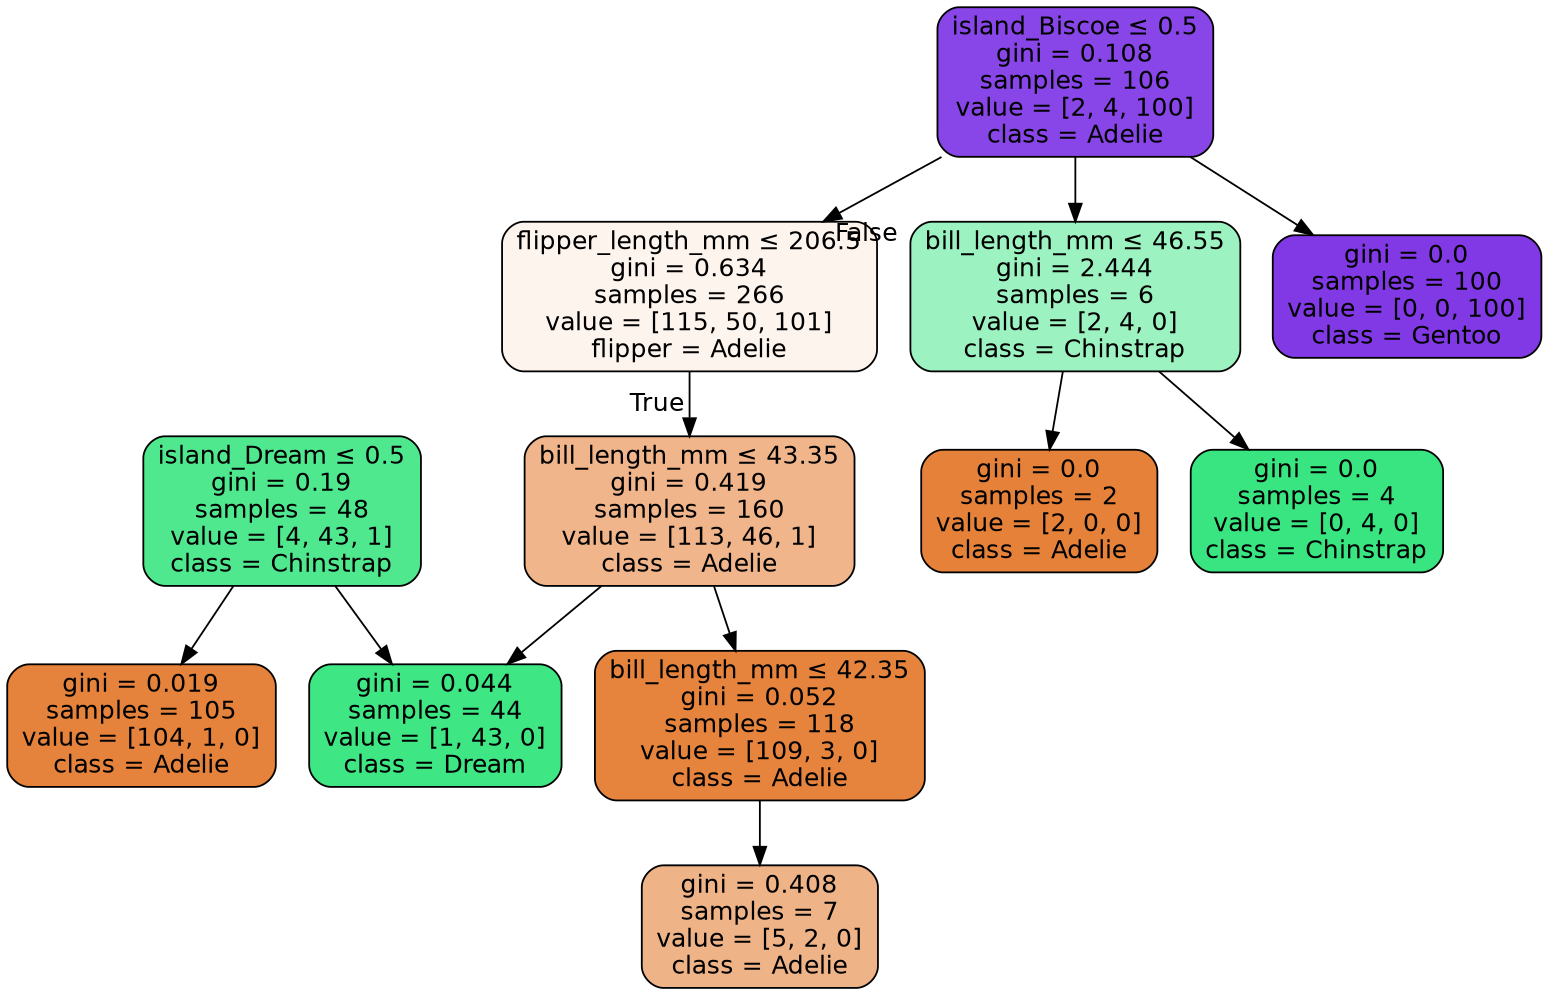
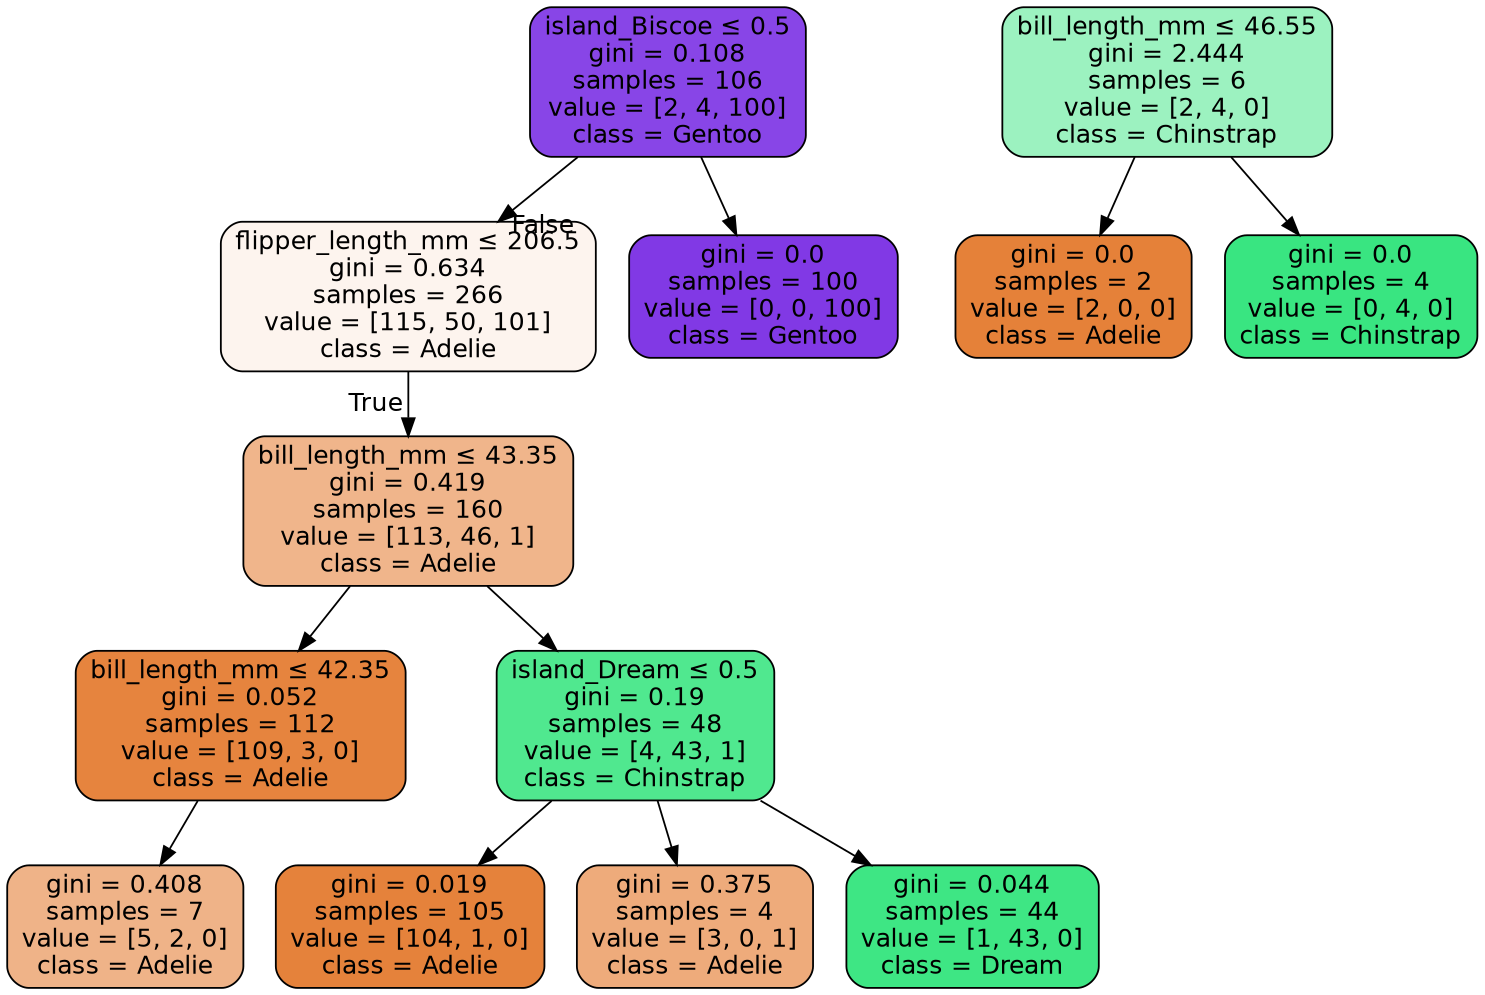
(1075, 135) -> (668, 135)
(1075, 180) -> none
(690, 350) -> (408, 350)
(561, 619) -> (515, 612)
(760, 725) -> (241, 725)
none -> (695, 927)
